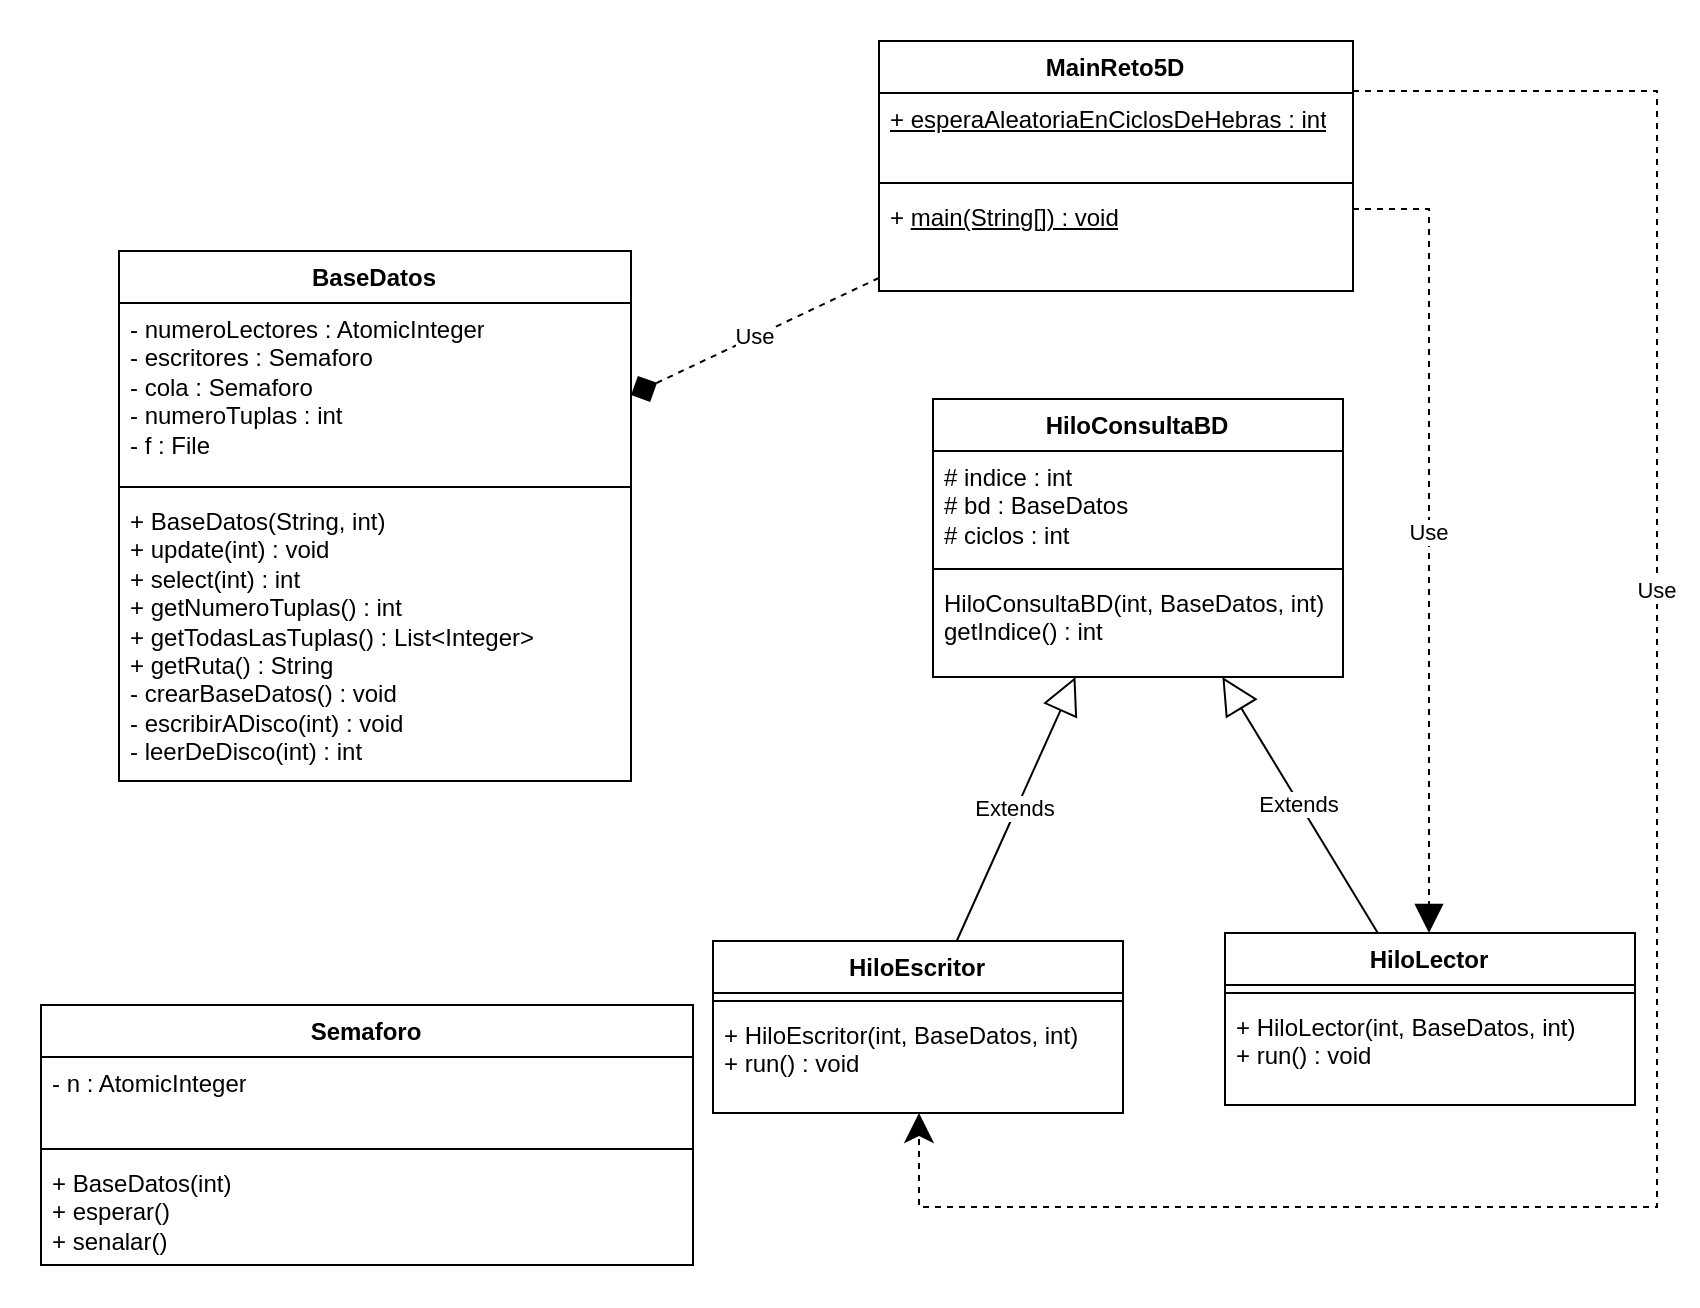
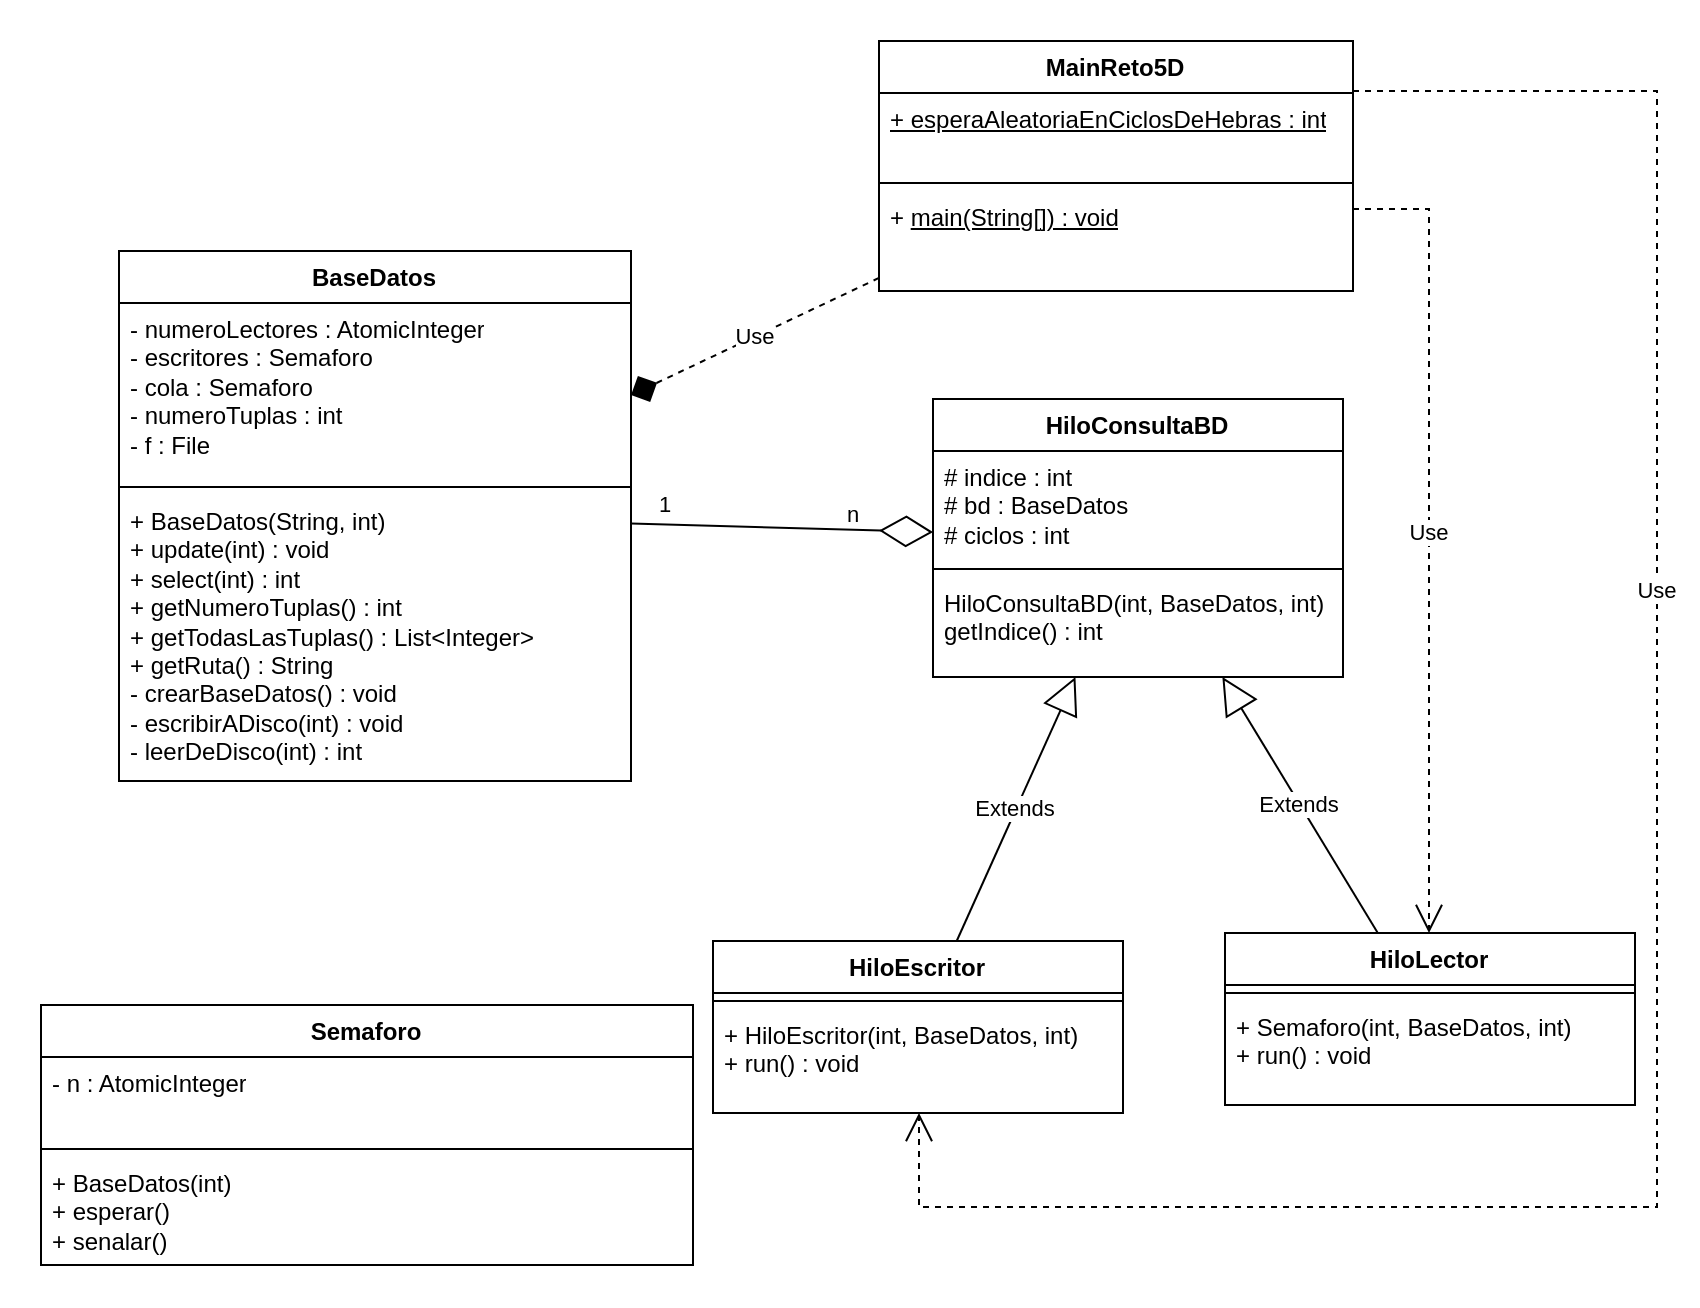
none -> (757, 527)
(1429, 903) -> (1429, 914)
(1431, 1044) -> (1423, 1044)
(919, 1137) -> (919, 1129)
